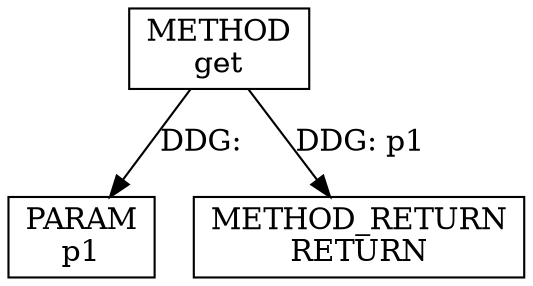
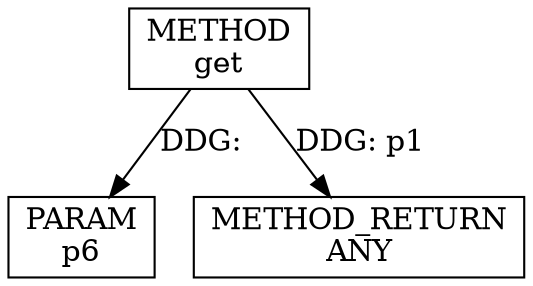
(82, 252) -> (82, 252)
(359, 252) -> (359, 252)
